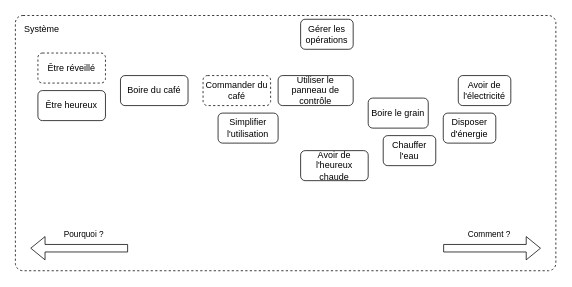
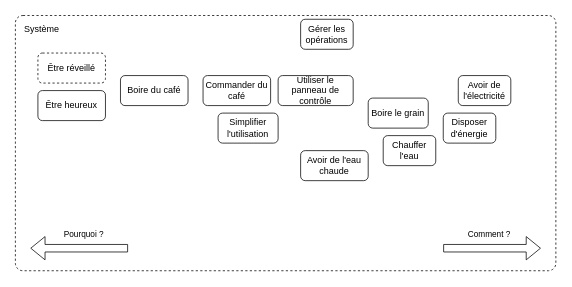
(237, 90) -> (237, 90)
(334, 165) -> (334, 165)
